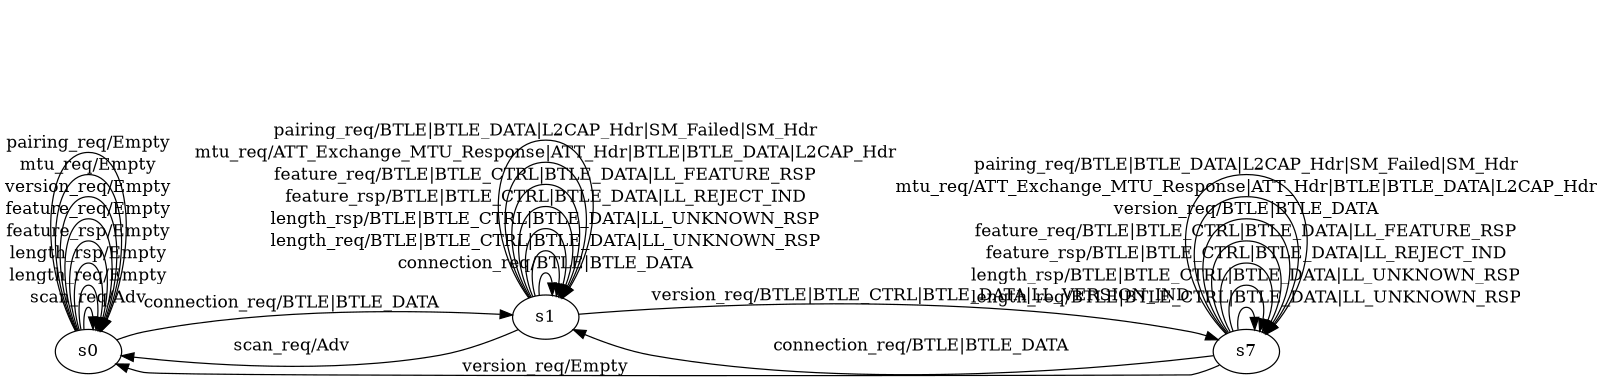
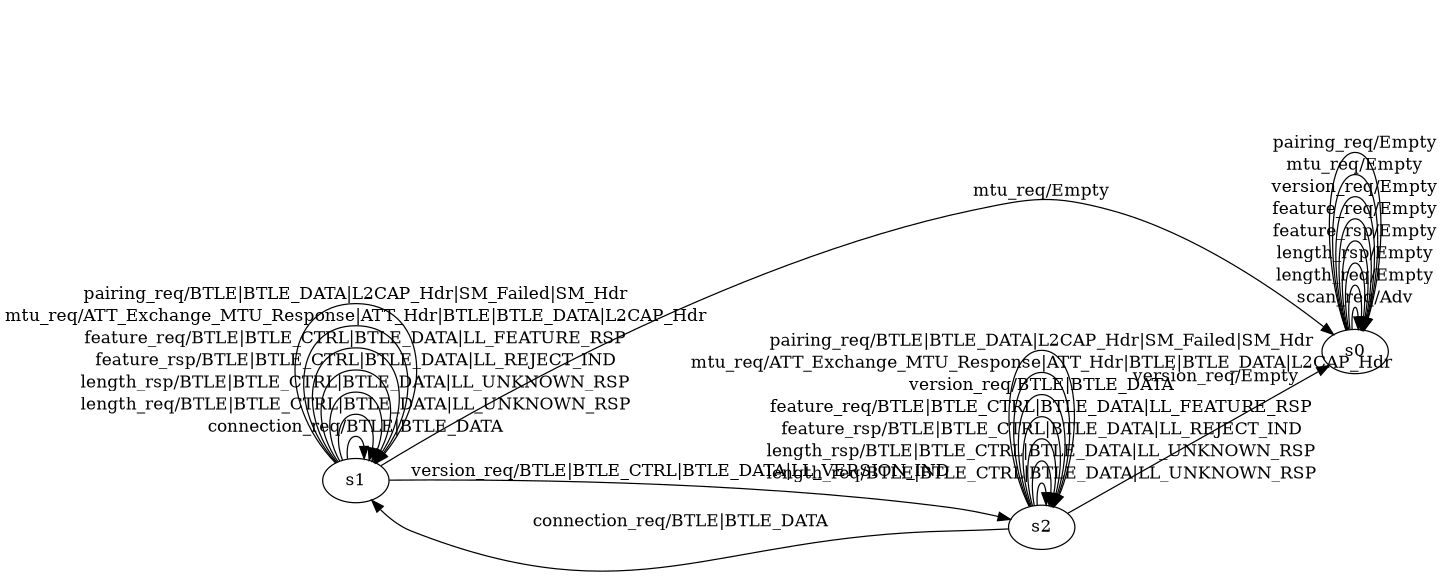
(307, 314) -> none
(292, 346) -> (1042, 191)
(1246, 352) -> (1042, 527)
